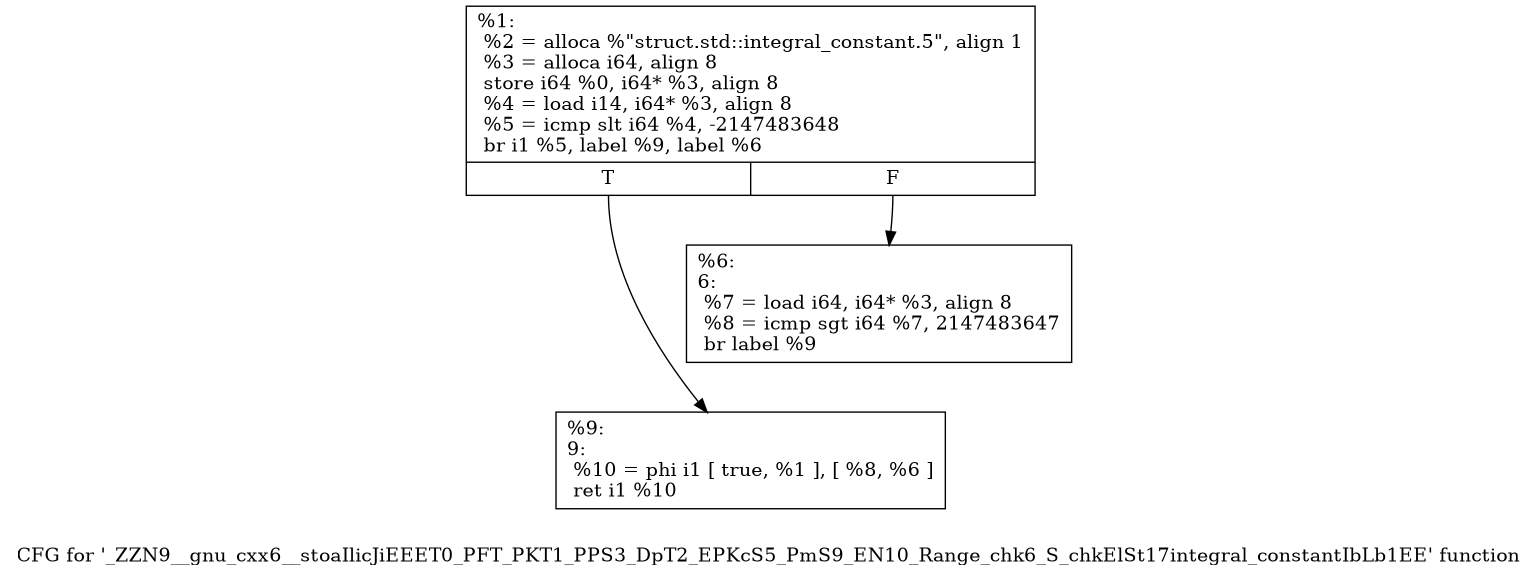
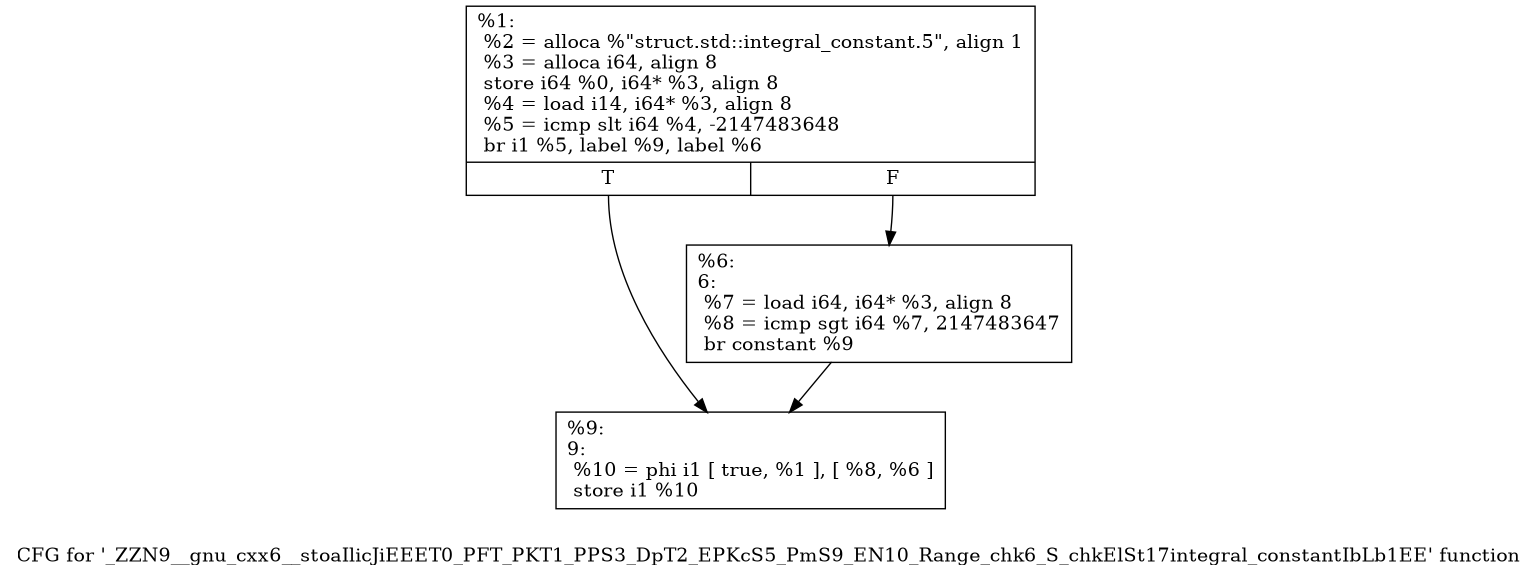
(758, 344) -> (776, 344)
none -> (815, 382)
(622, 491) -> (633, 491)
